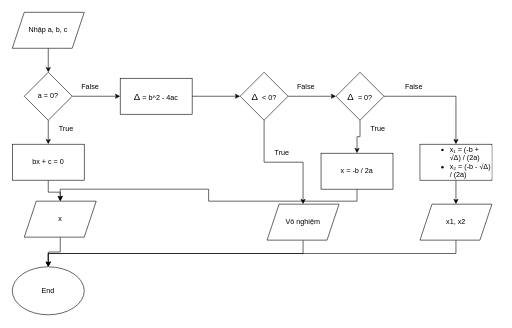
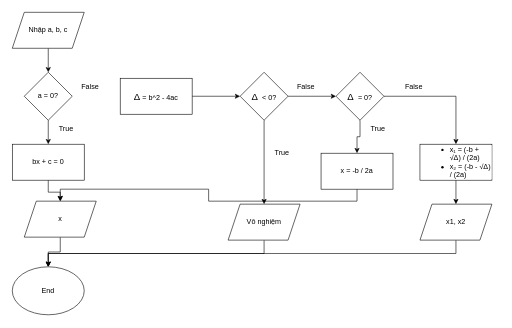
(114, 96) -> none
(303, 222) -> (264, 222)
